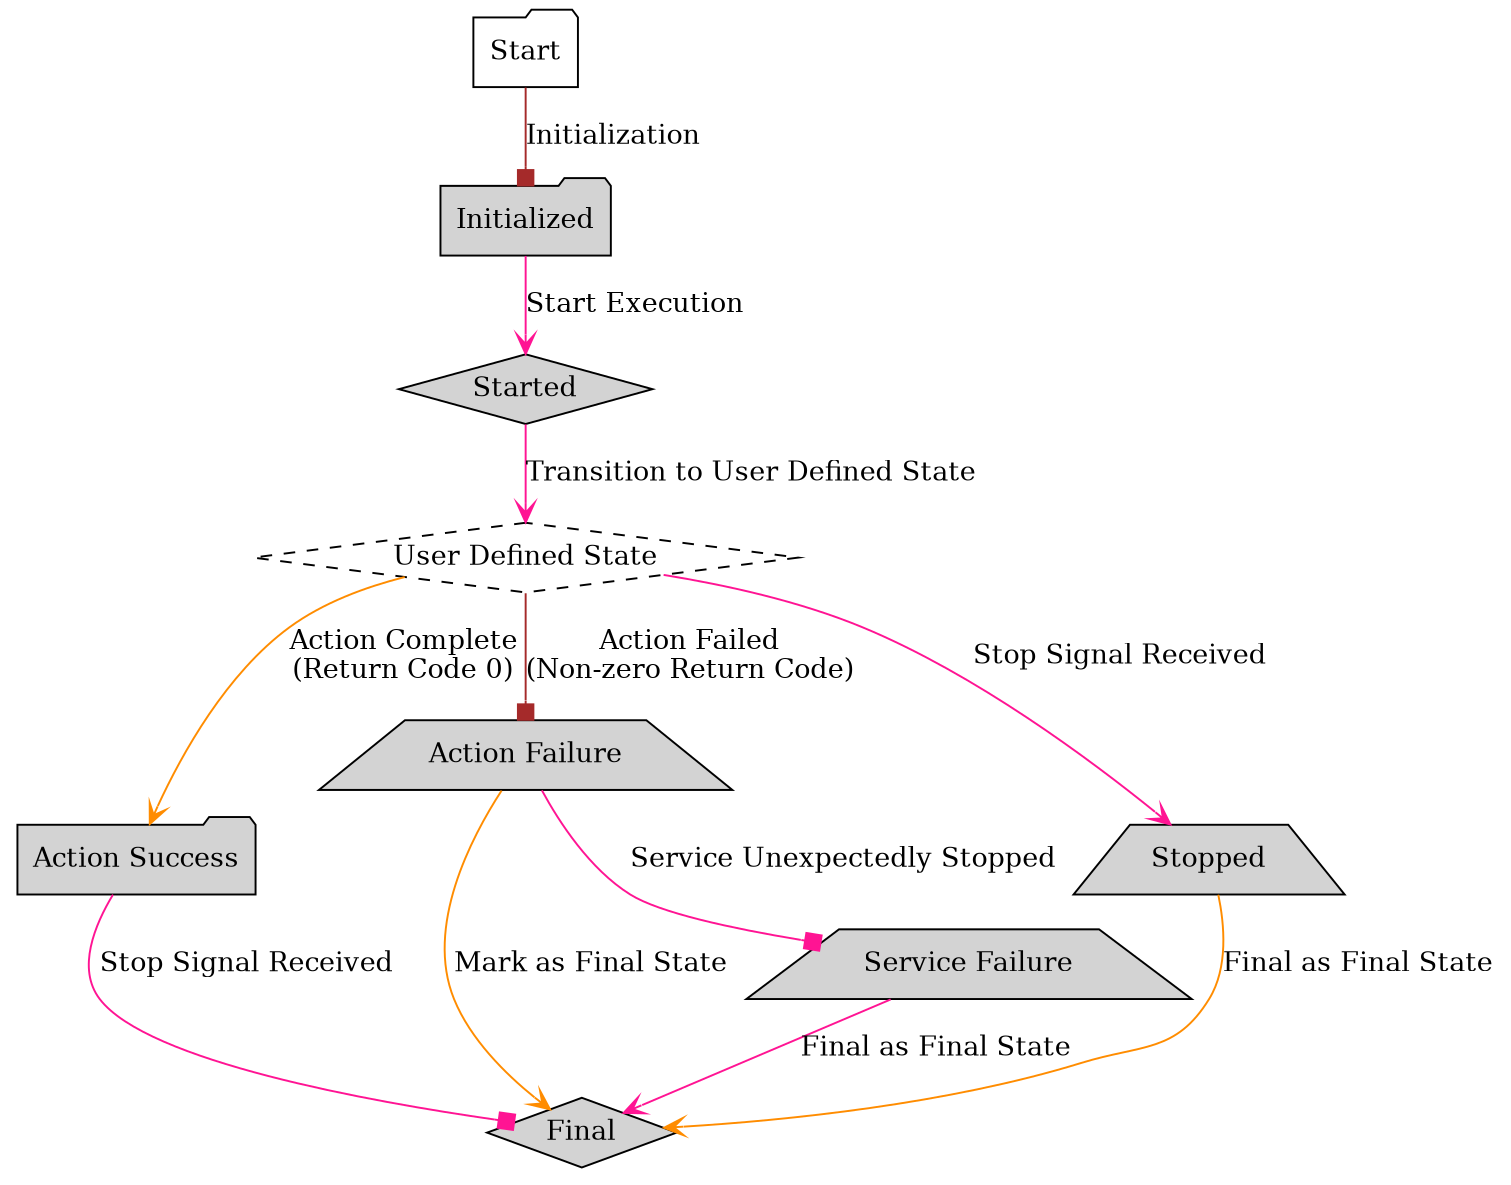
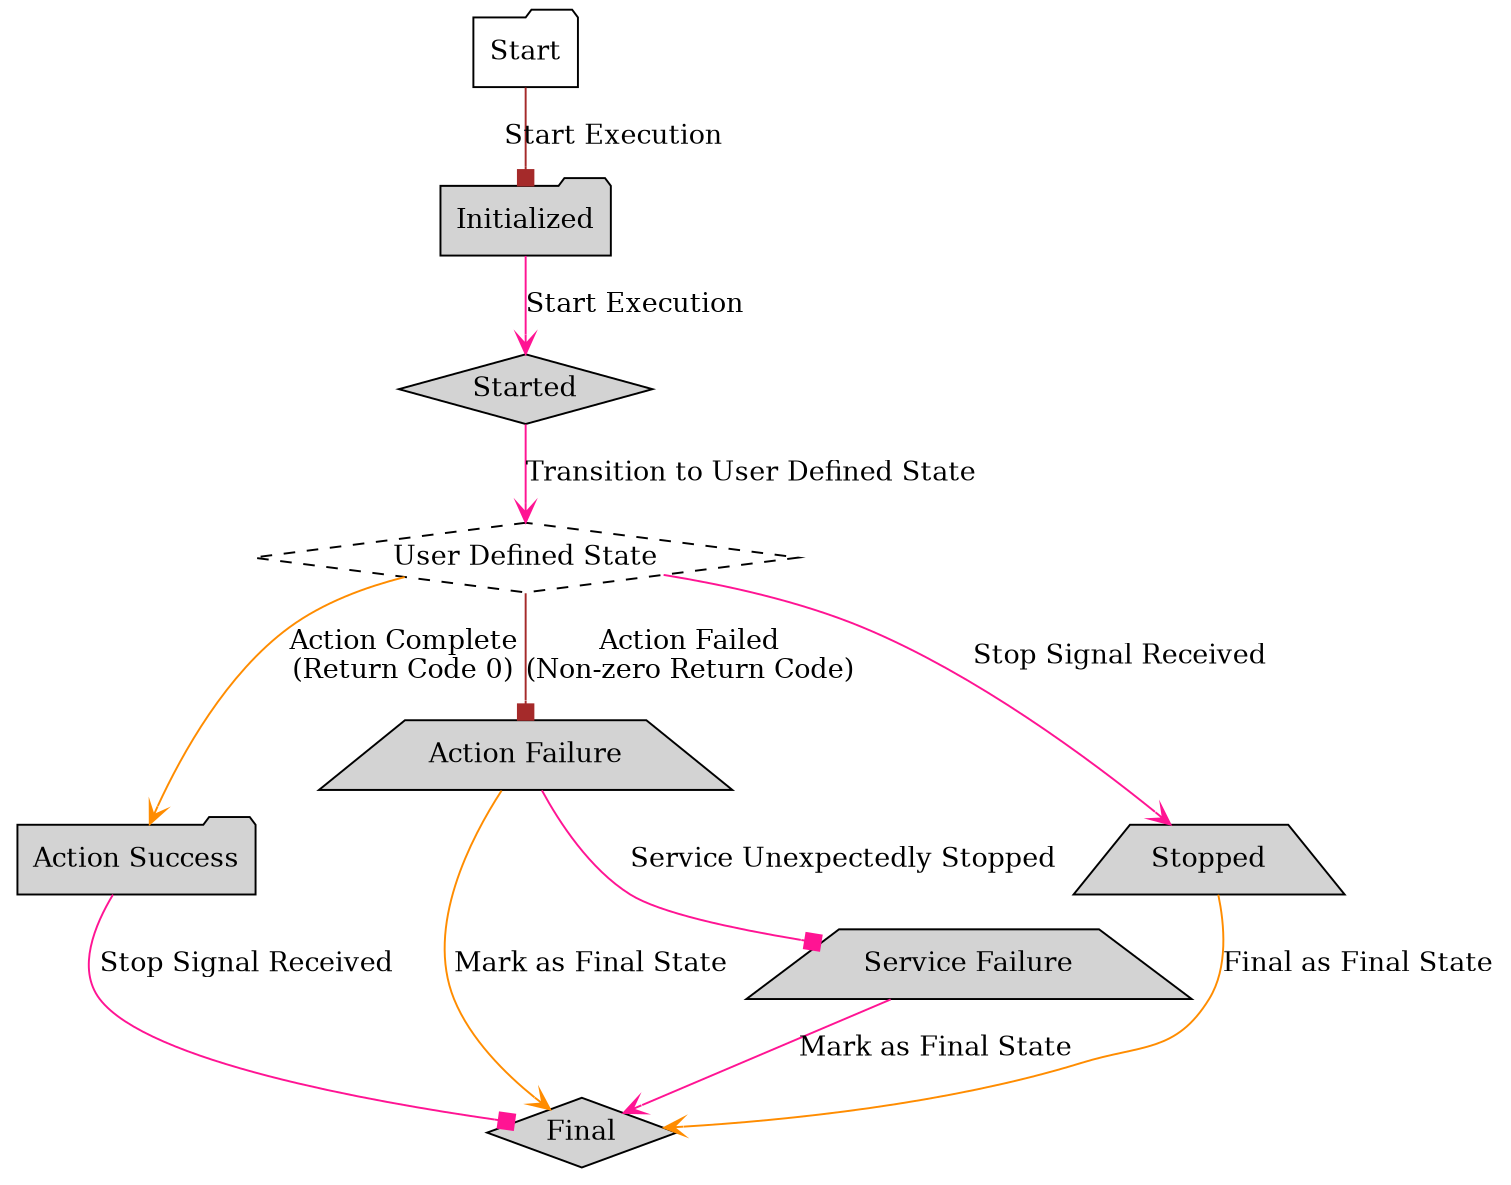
(614, 136) -> (614, 136)
(936, 1048) -> (936, 1048)
